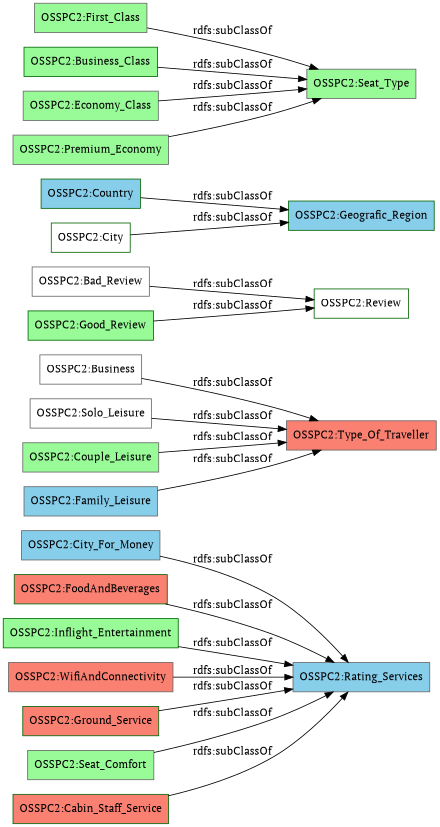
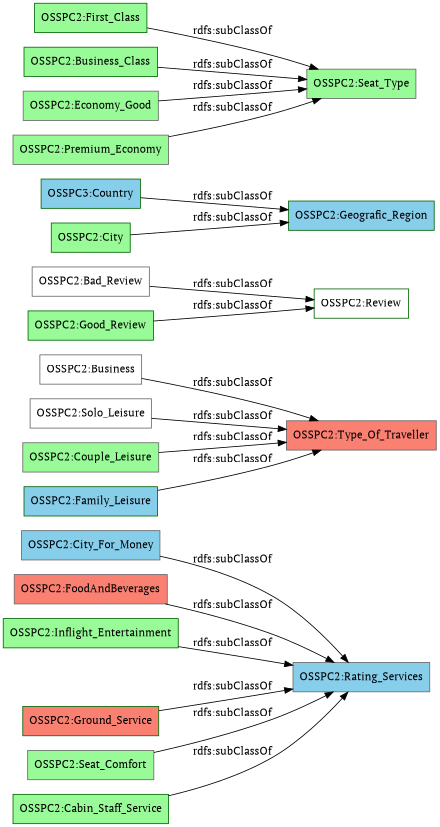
(91, 18) -> (91, 18)
(91, 106) -> (91, 106)
(91, 194) -> (91, 194)
(91, 238) -> (91, 238)
(91, 501) -> (91, 501)
(91, 589) -> (91, 589)
(91, 677) -> none
(91, 809) -> (91, 809)
